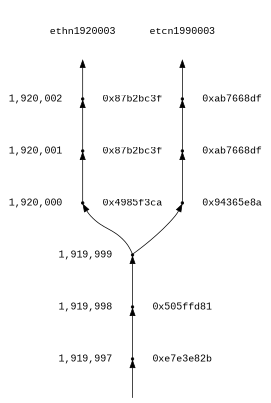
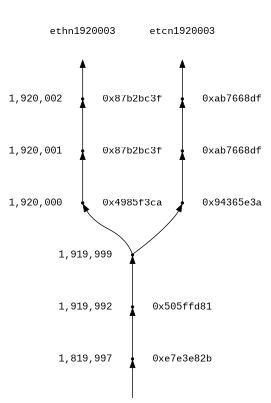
(182, 31) -> (182, 31)
(232, 203) -> (232, 203)
(86, 307) -> (86, 307)
(86, 359) -> (86, 359)
